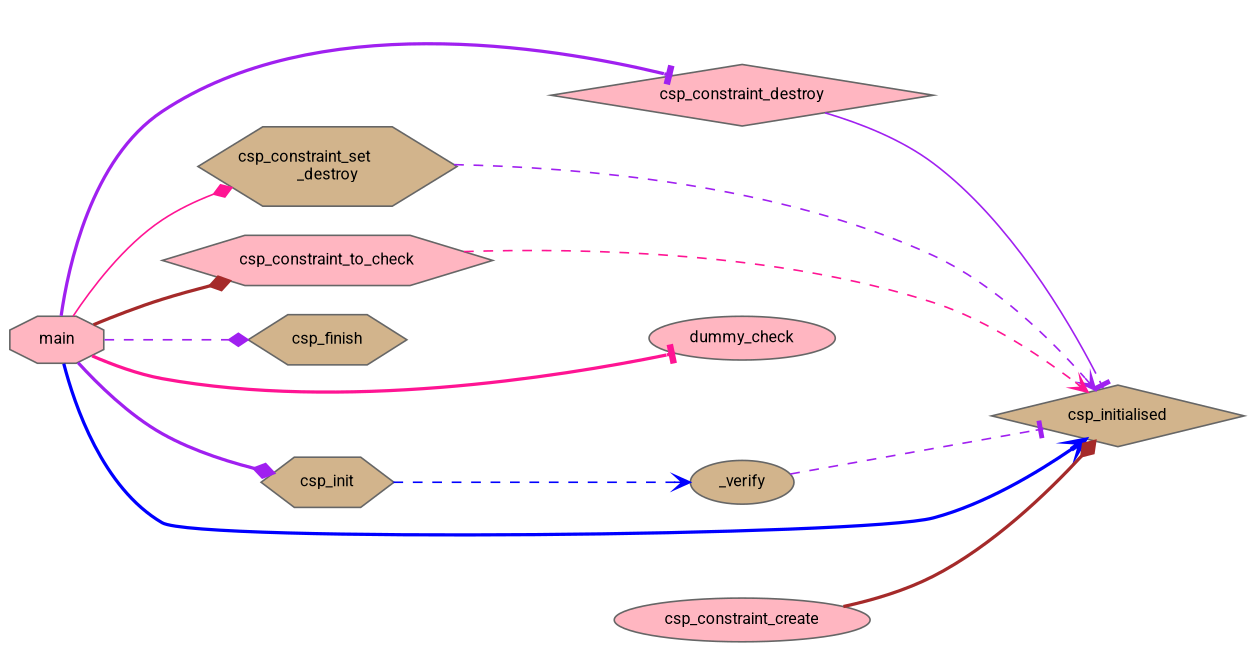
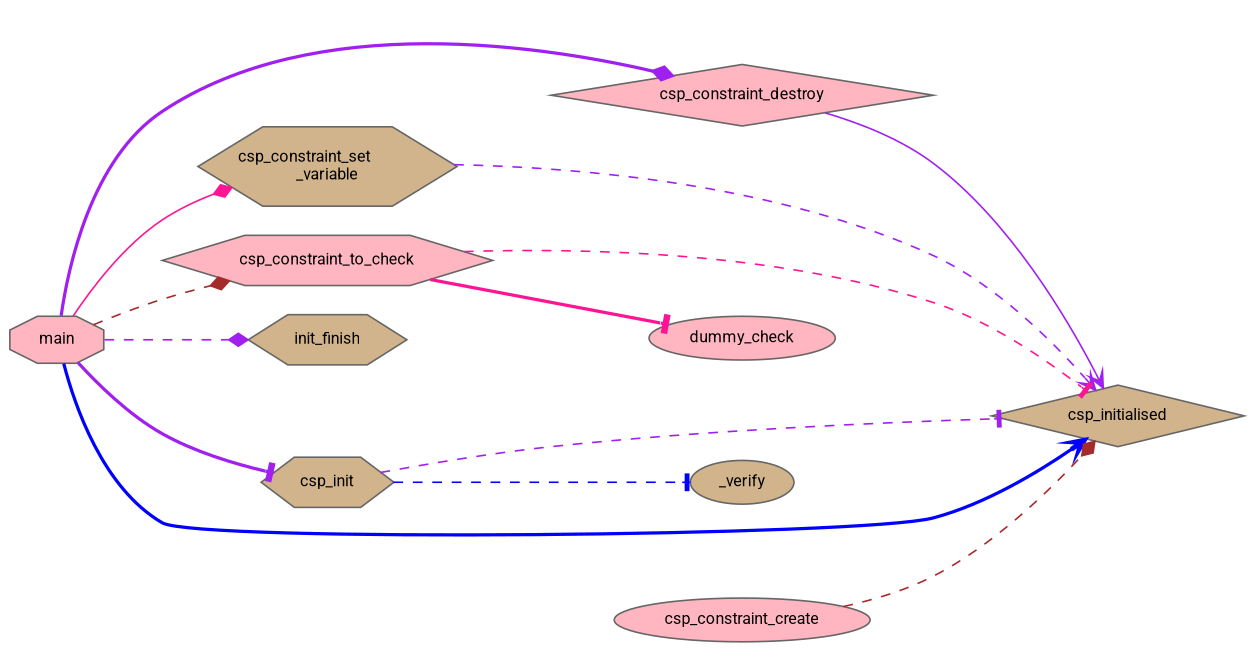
(292, 58) -> (292, 58)
(328, 166) -> (328, 166)
(988, 213) -> (988, 213)
(786, 269) -> (786, 269)
(151, 303) -> (151, 303)
(328, 340) -> (328, 340)
(378, 391) -> (545, 301)
(162, 434) -> (162, 434)
(913, 452) -> (686, 435)
(538, 482) -> (538, 482)
(975, 551) -> (975, 551)
